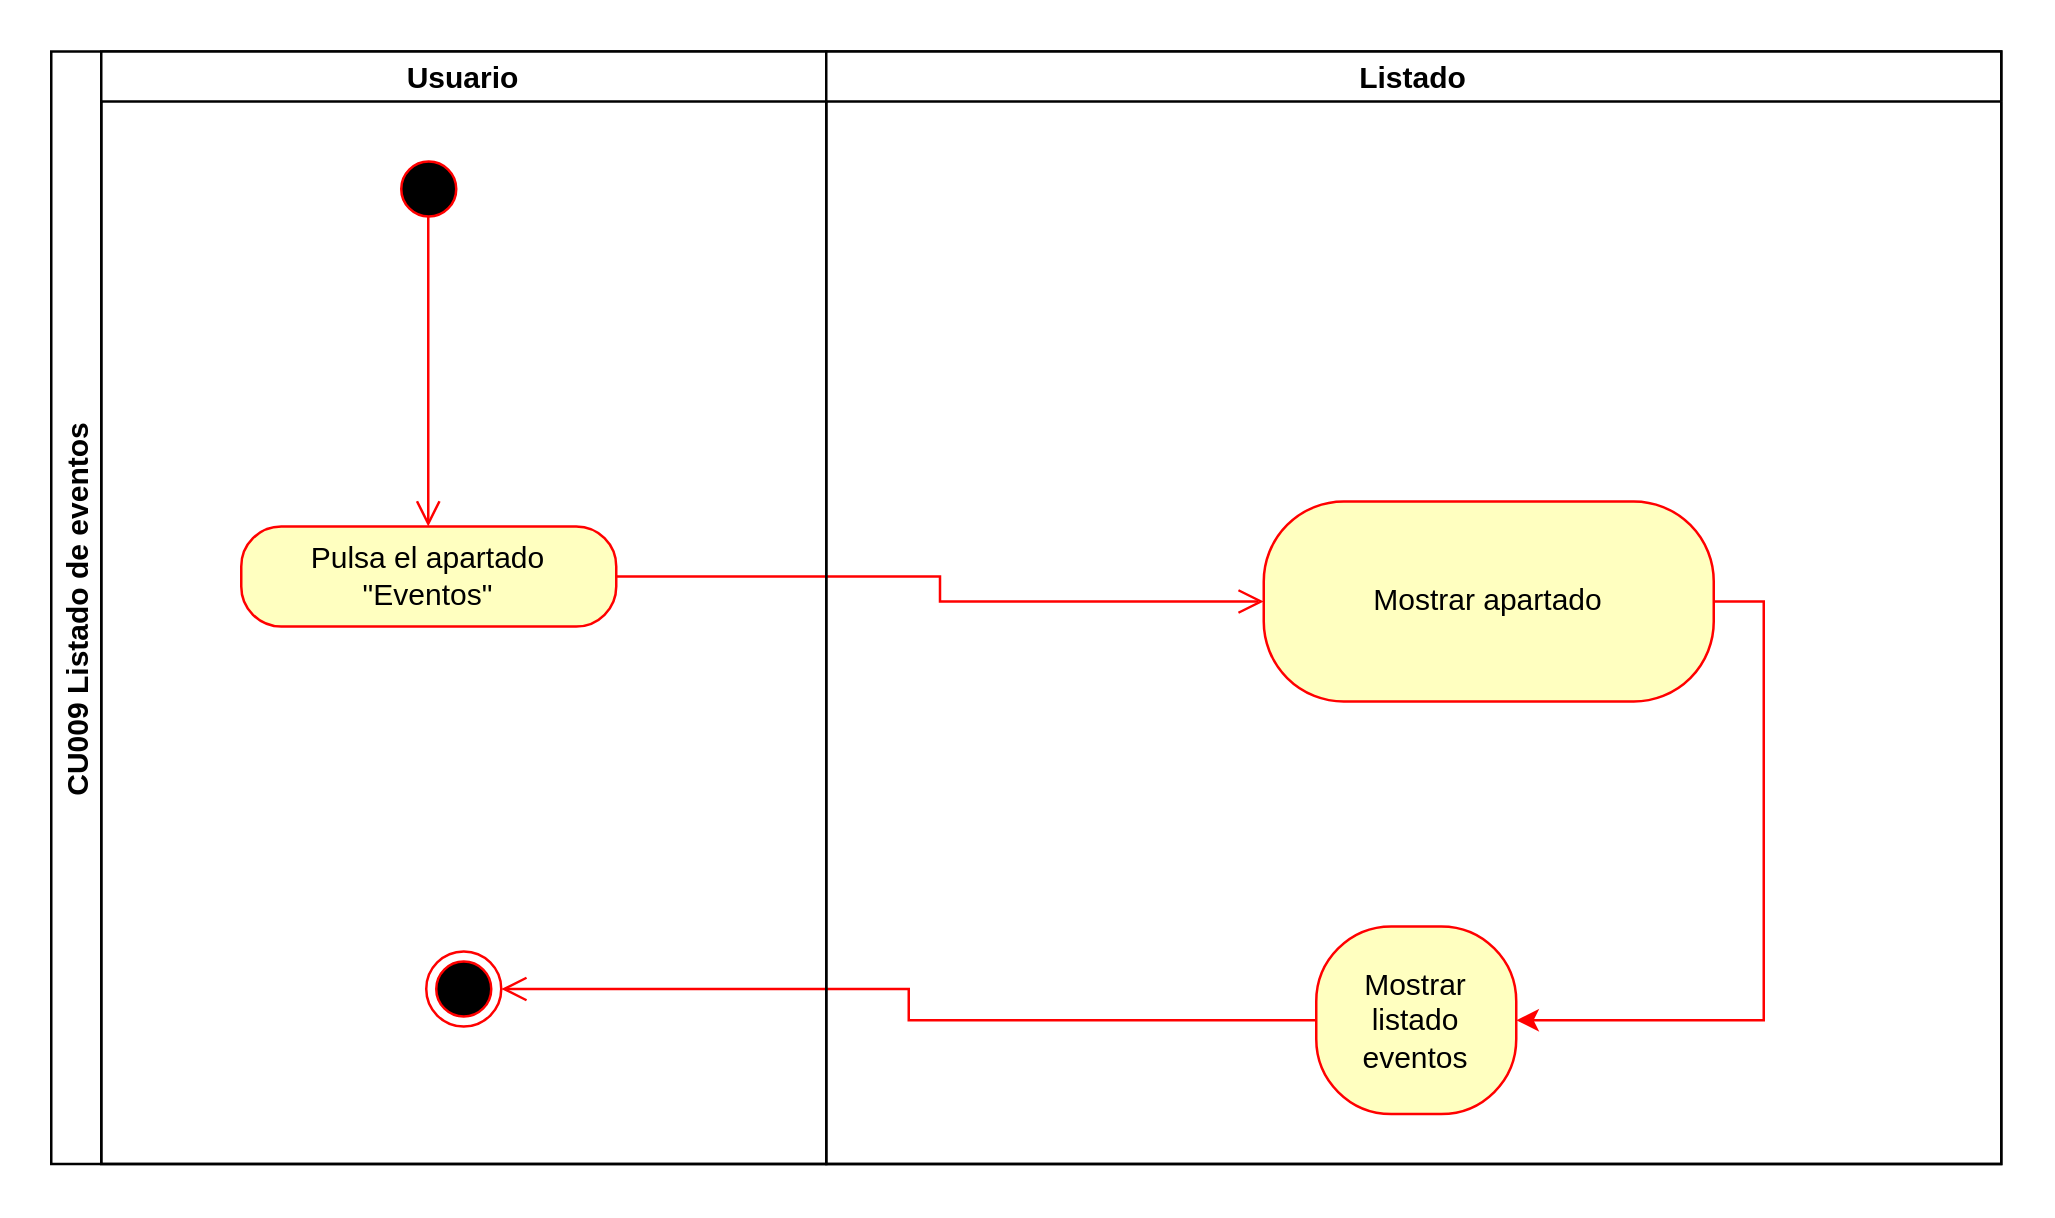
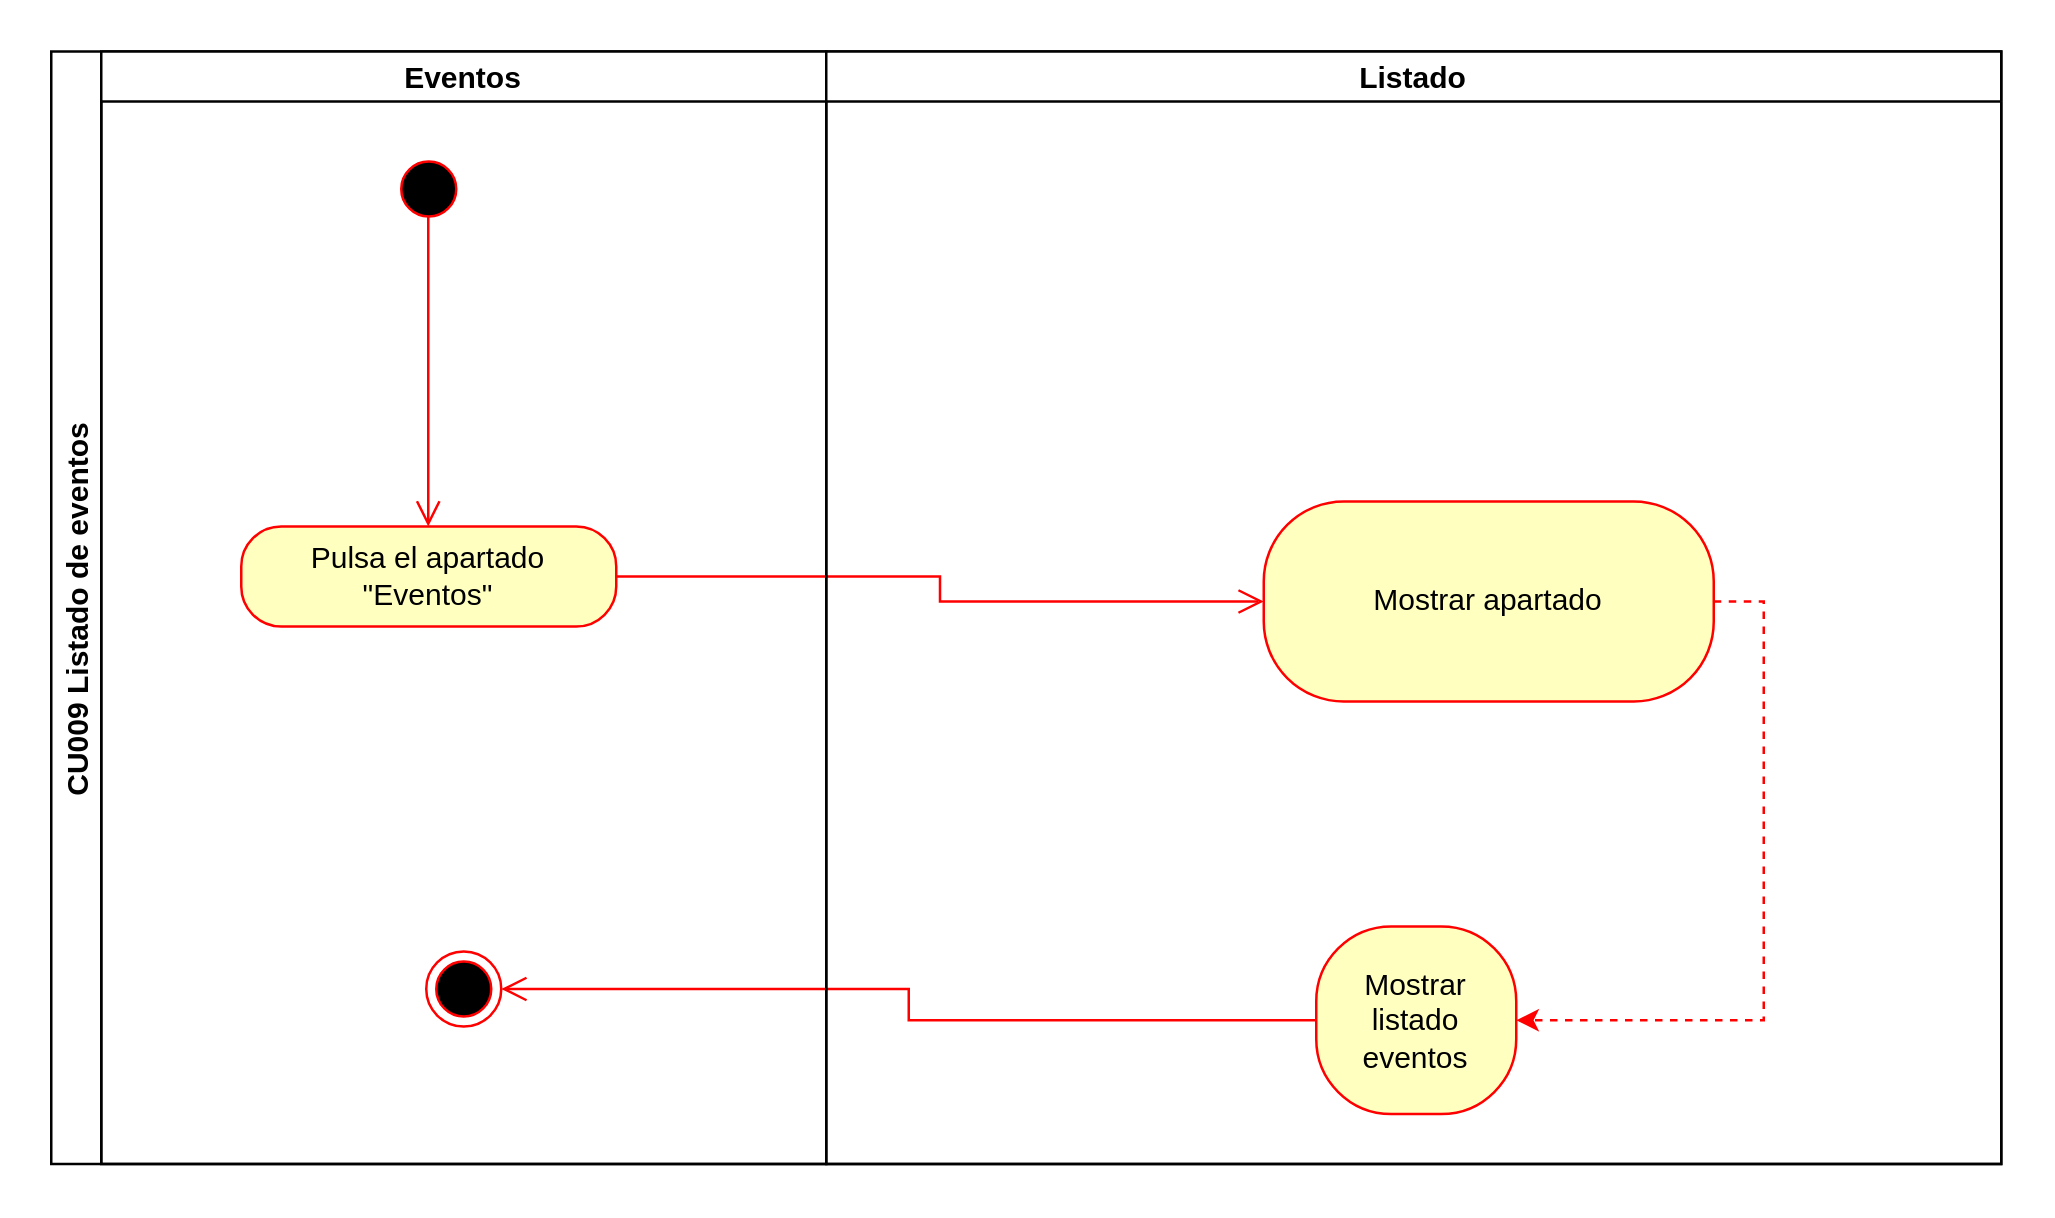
(463, 78) -> (463, 78)
(1764, 904) -> (1764, 904)
